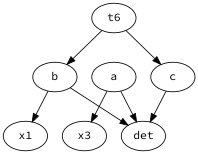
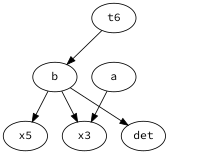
(173, 77) -> none
none -> (68, 103)
(127, 103) -> none
(25, 136) -> (25, 136)
